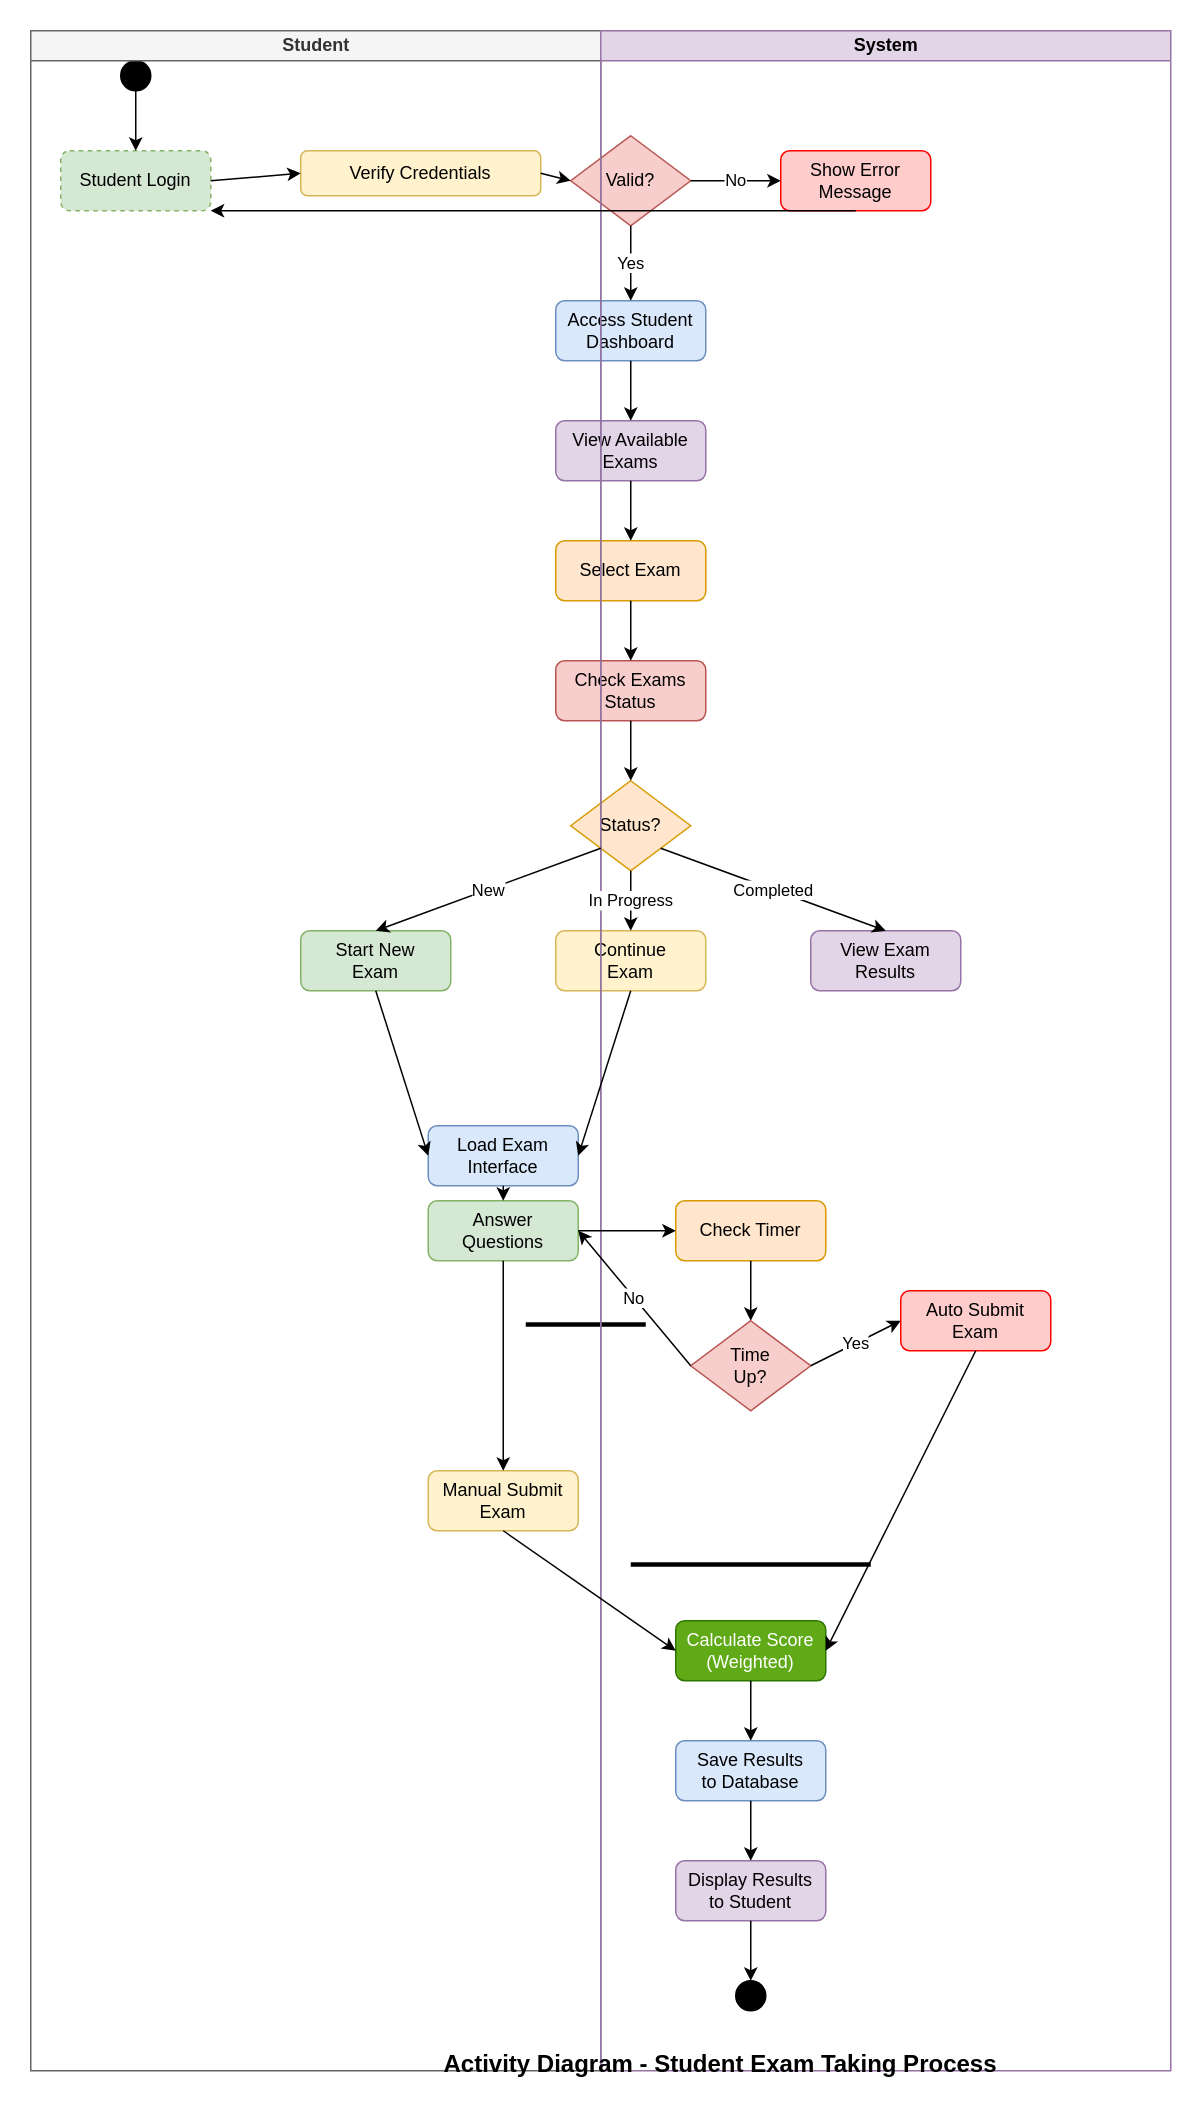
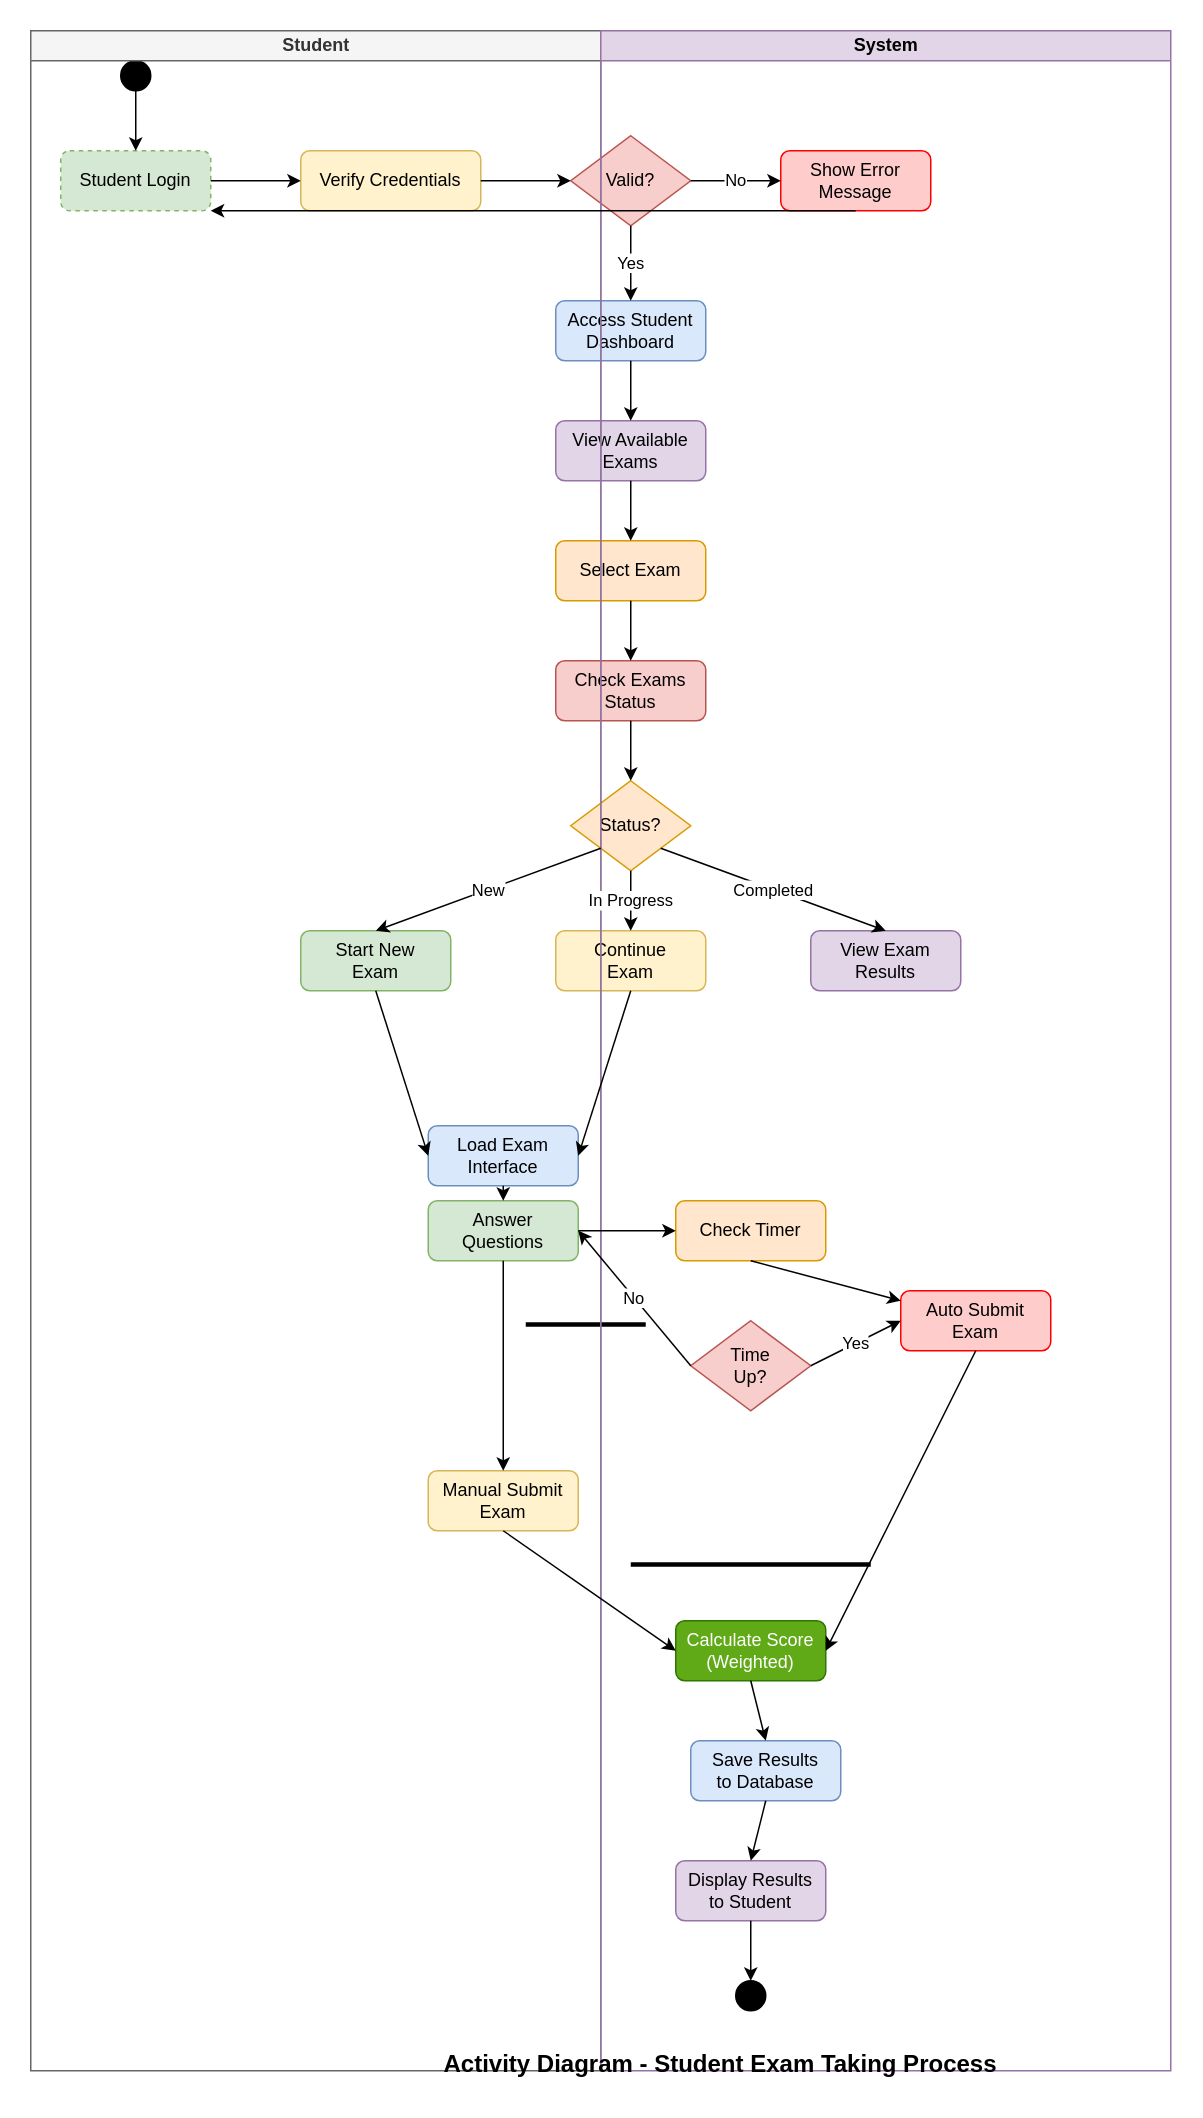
(421, 173) -> (391, 181)
(751, 1286) -> (821, 1279)
(751, 1771) -> (766, 1771)
